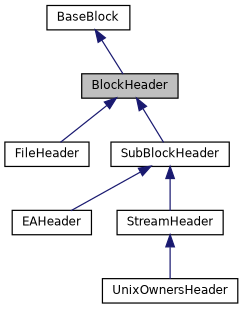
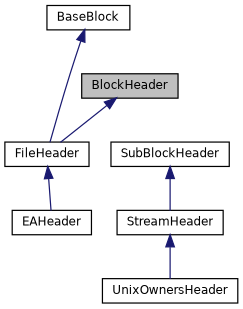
(112, 57) -> (65, 91)
(153, 126) -> none
(106, 191) -> (50, 195)
